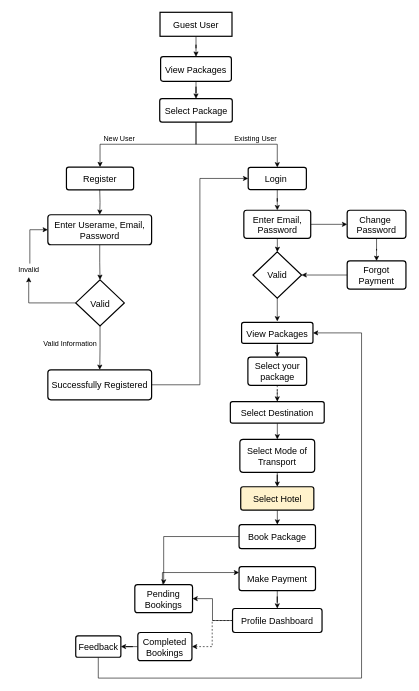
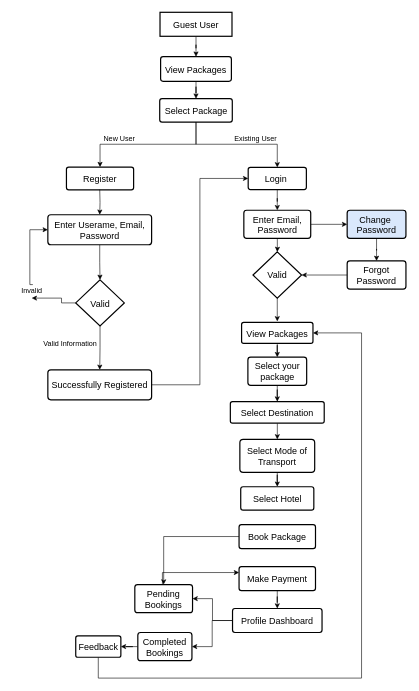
(377, 224) -> (377, 224)
(28, 270) -> (31, 291)
(377, 275) -> (377, 275)
(277, 396) -> (277, 396)
(277, 499) -> (277, 499)
(277, 520) -> none
(212, 642) -> (212, 642)
